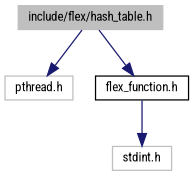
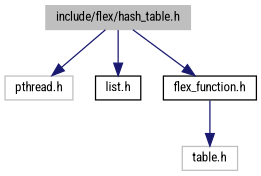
none -> (118, 88)
(142, 158) -> (210, 158)
